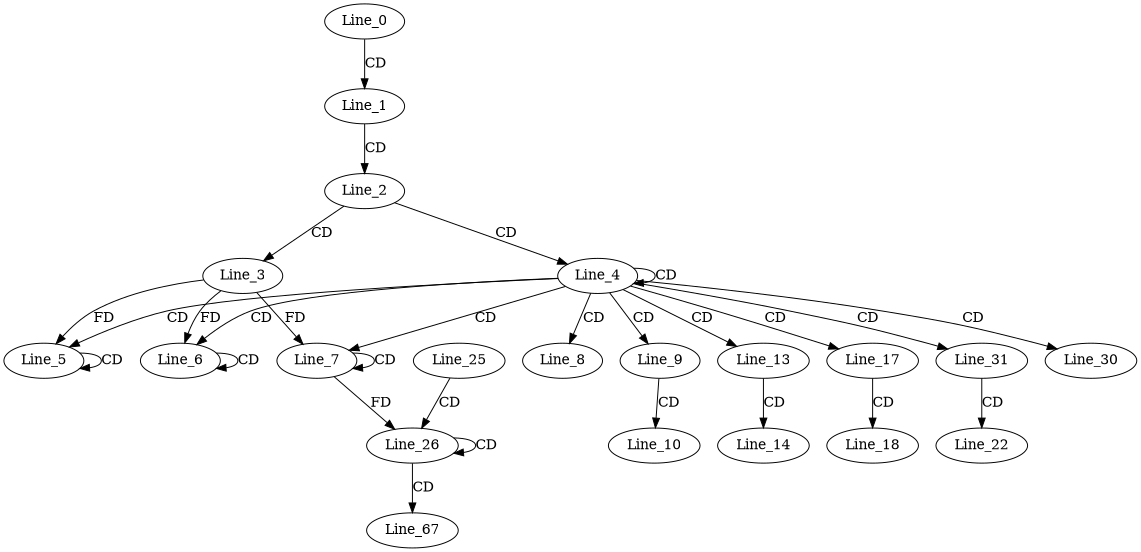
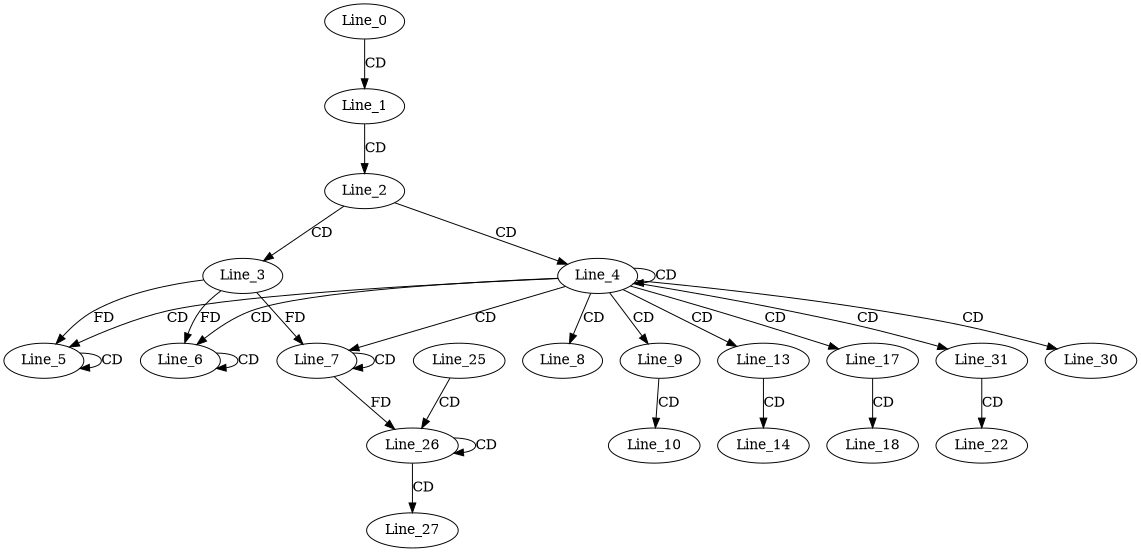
(412, 530) -> (412, 530)
